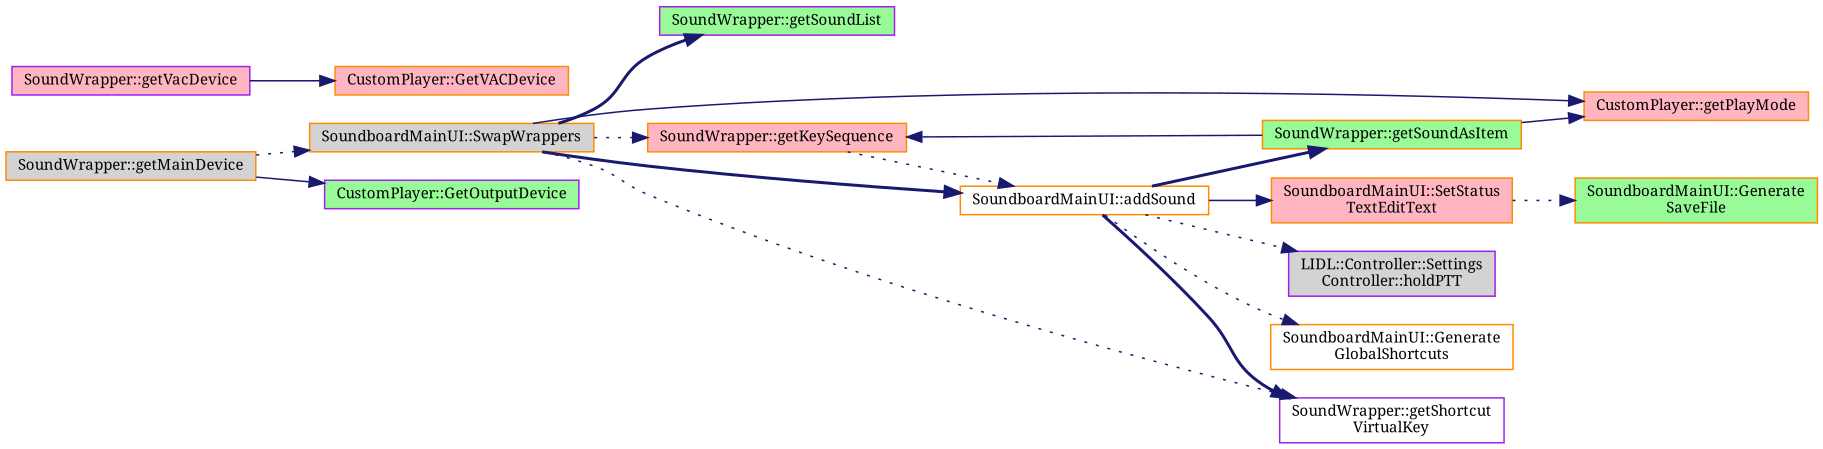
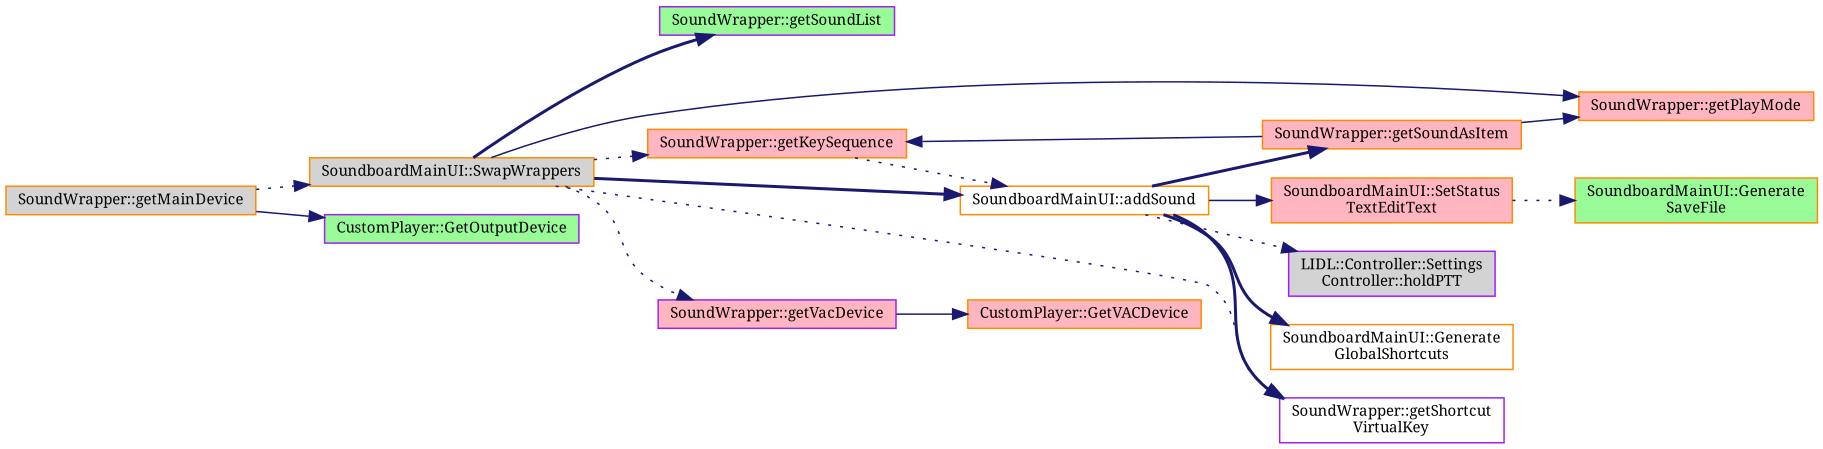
(1696, 106) -> (1696, 106)
(1392, 135) -> (1392, 135)
none -> (622, 240)
(1191, 273) -> (1244, 292)
